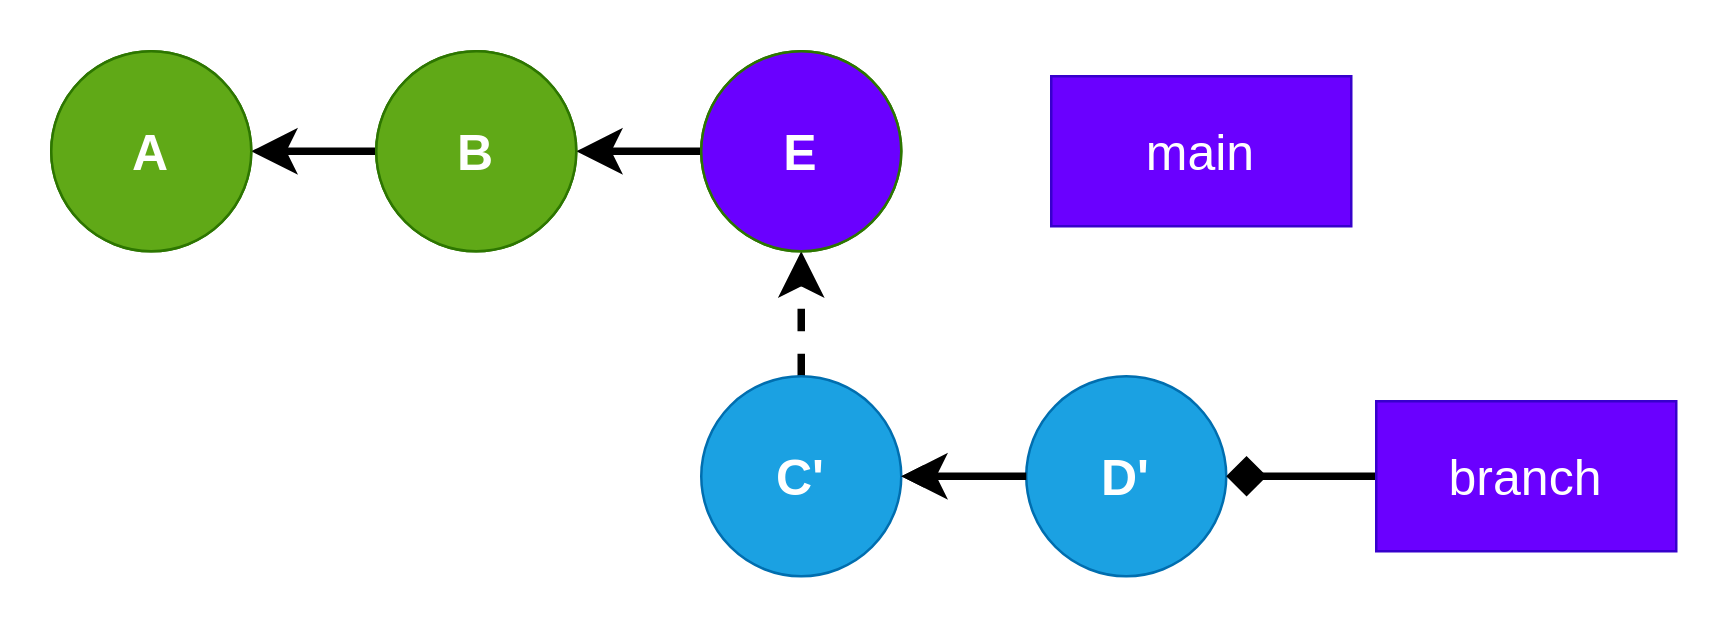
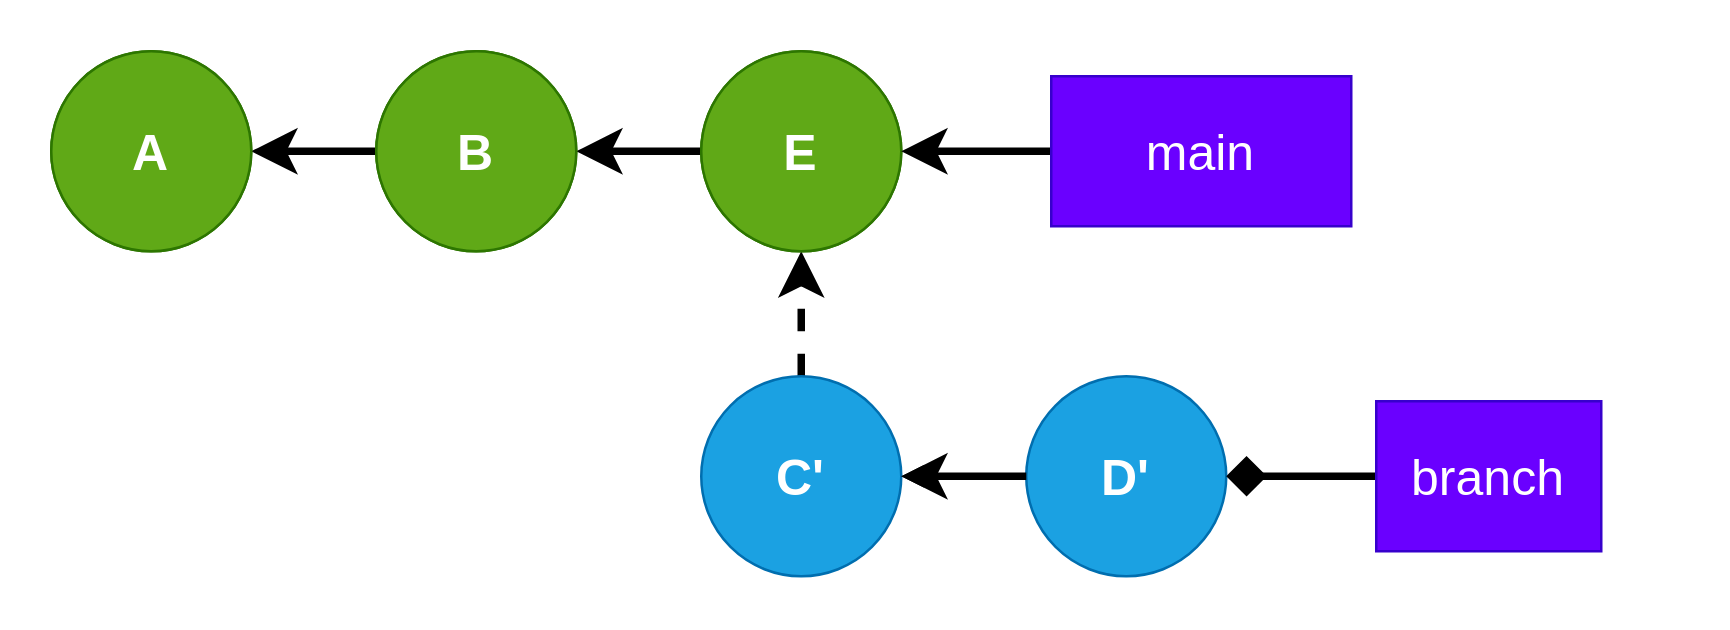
(801, 151) -> (801, 151)
none -> (992, 151)
(1526, 476) -> (1489, 476)
